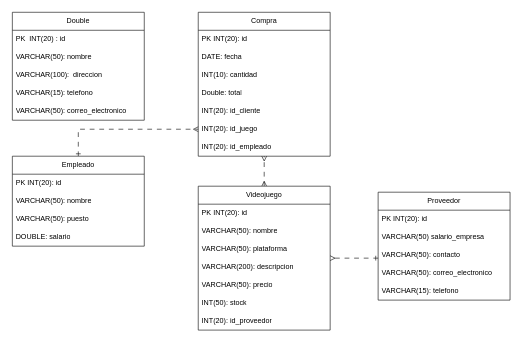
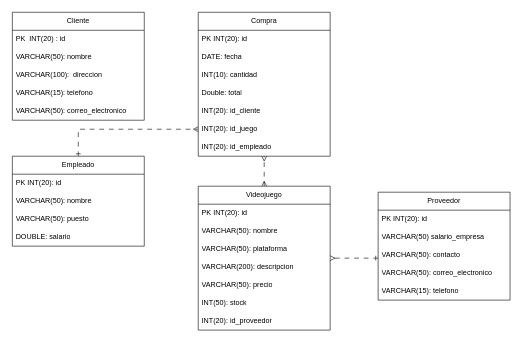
(78, 21) -> (78, 21)
